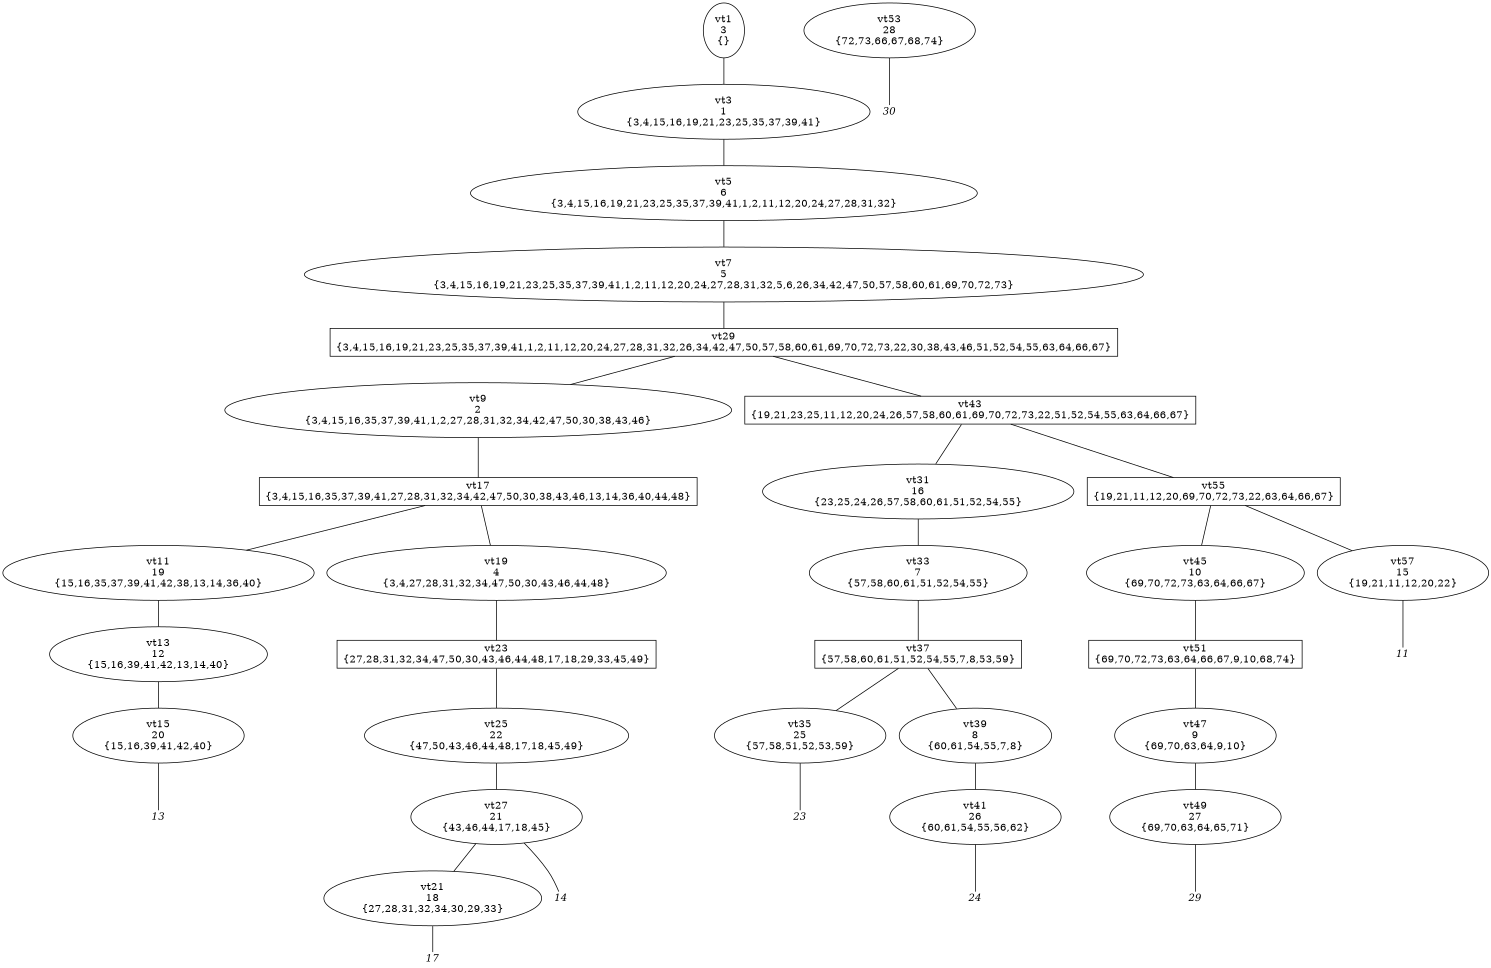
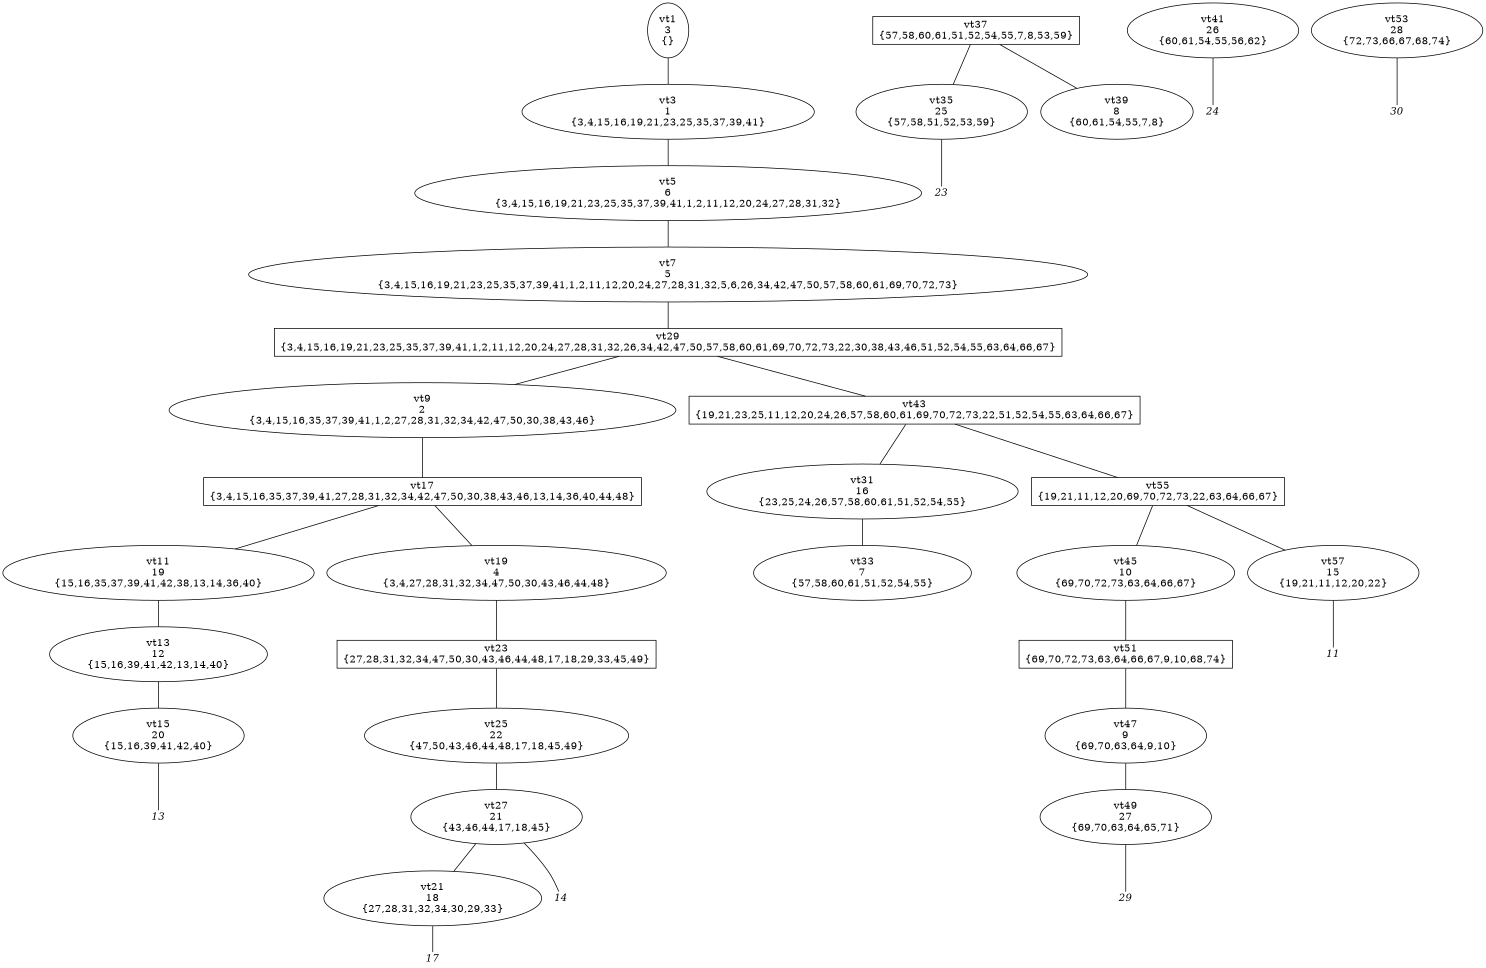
(918, 620) -> none
(975, 776) -> none
